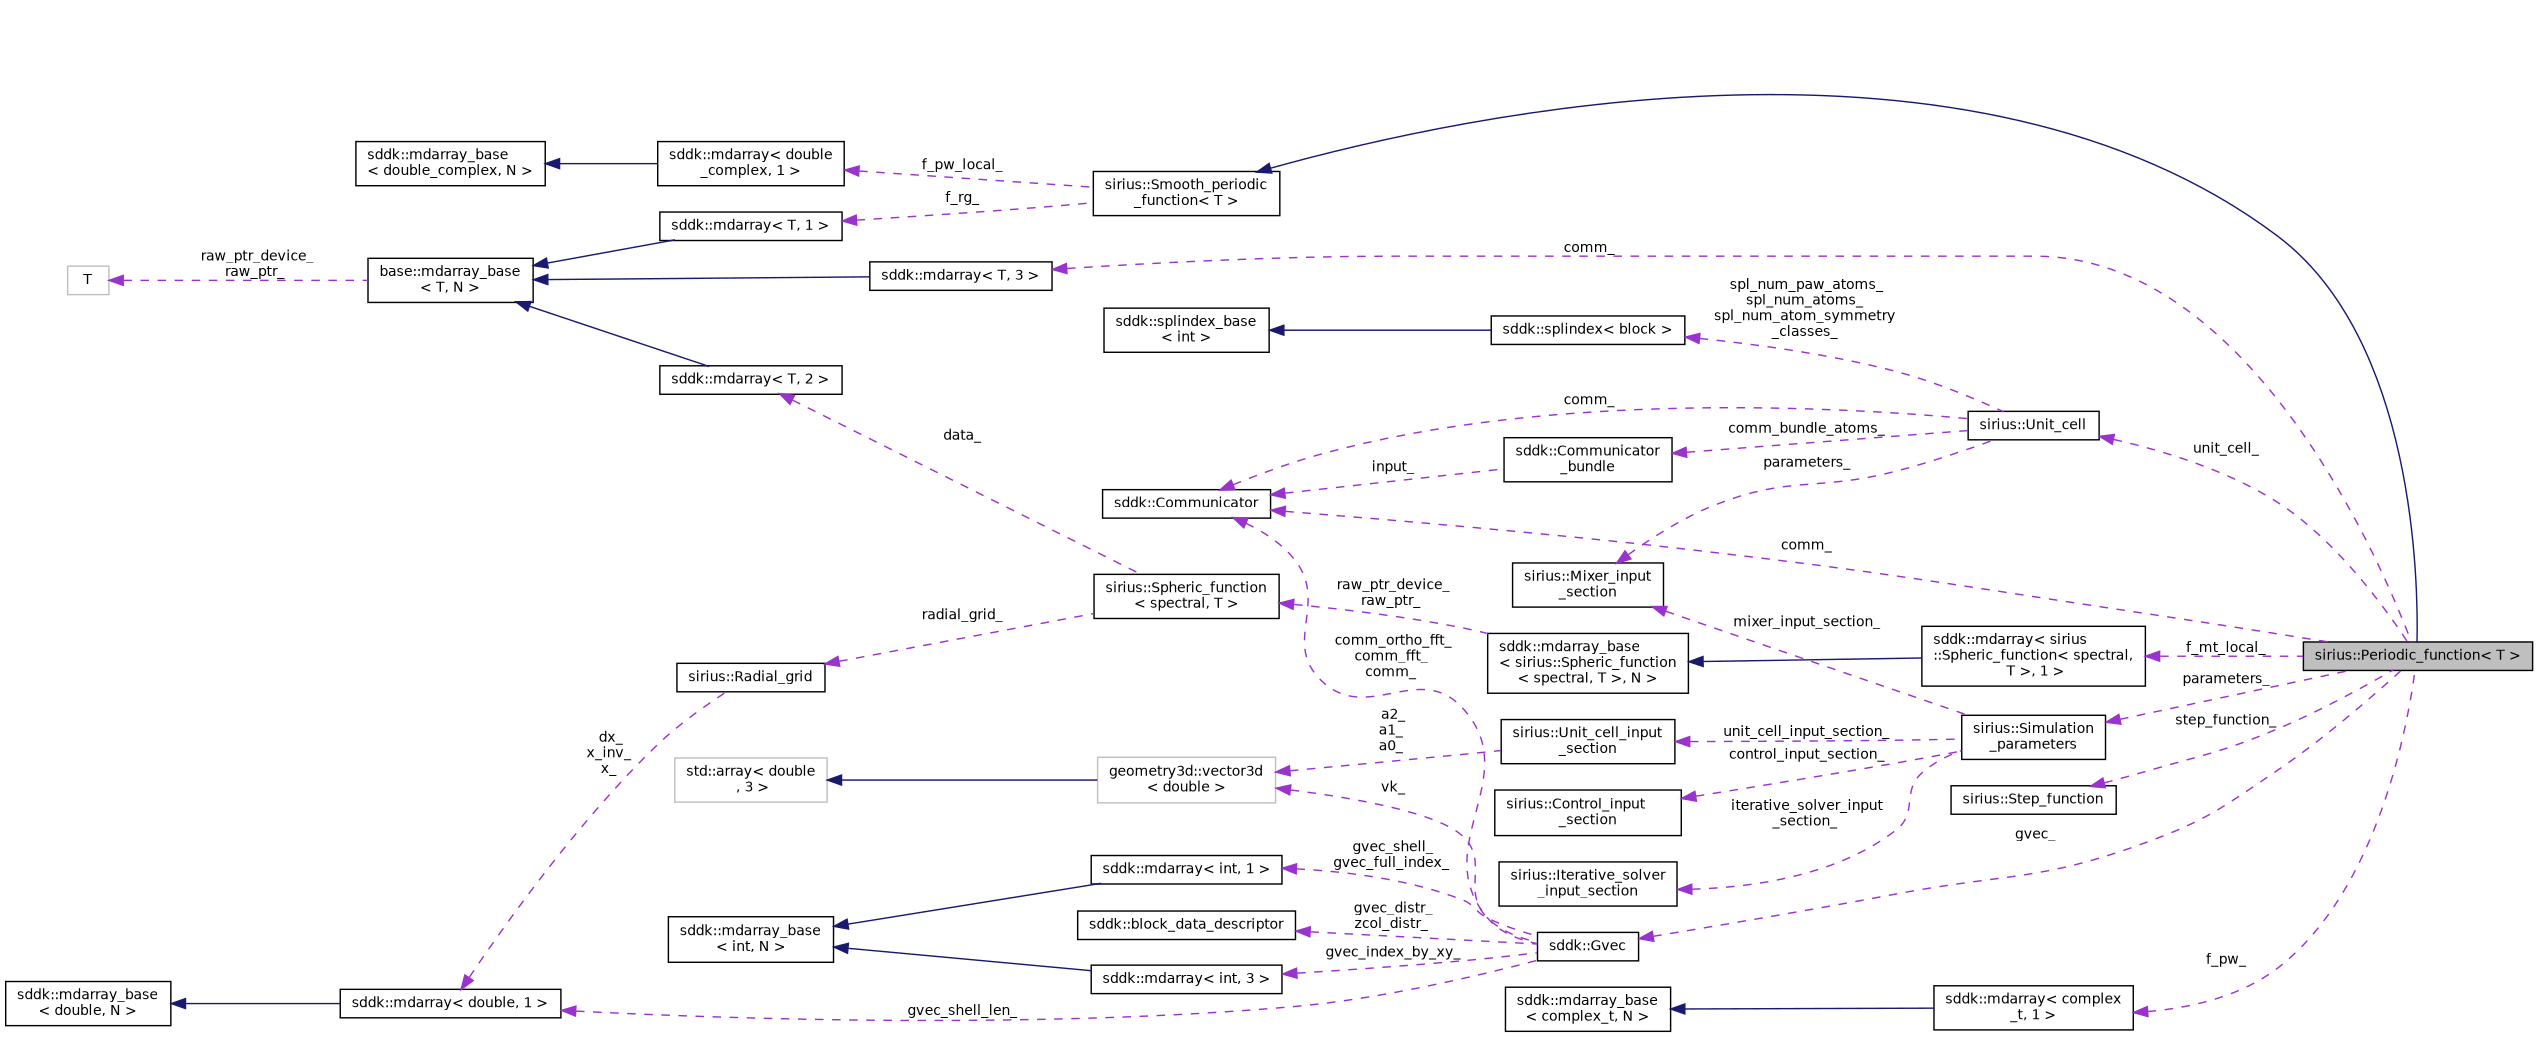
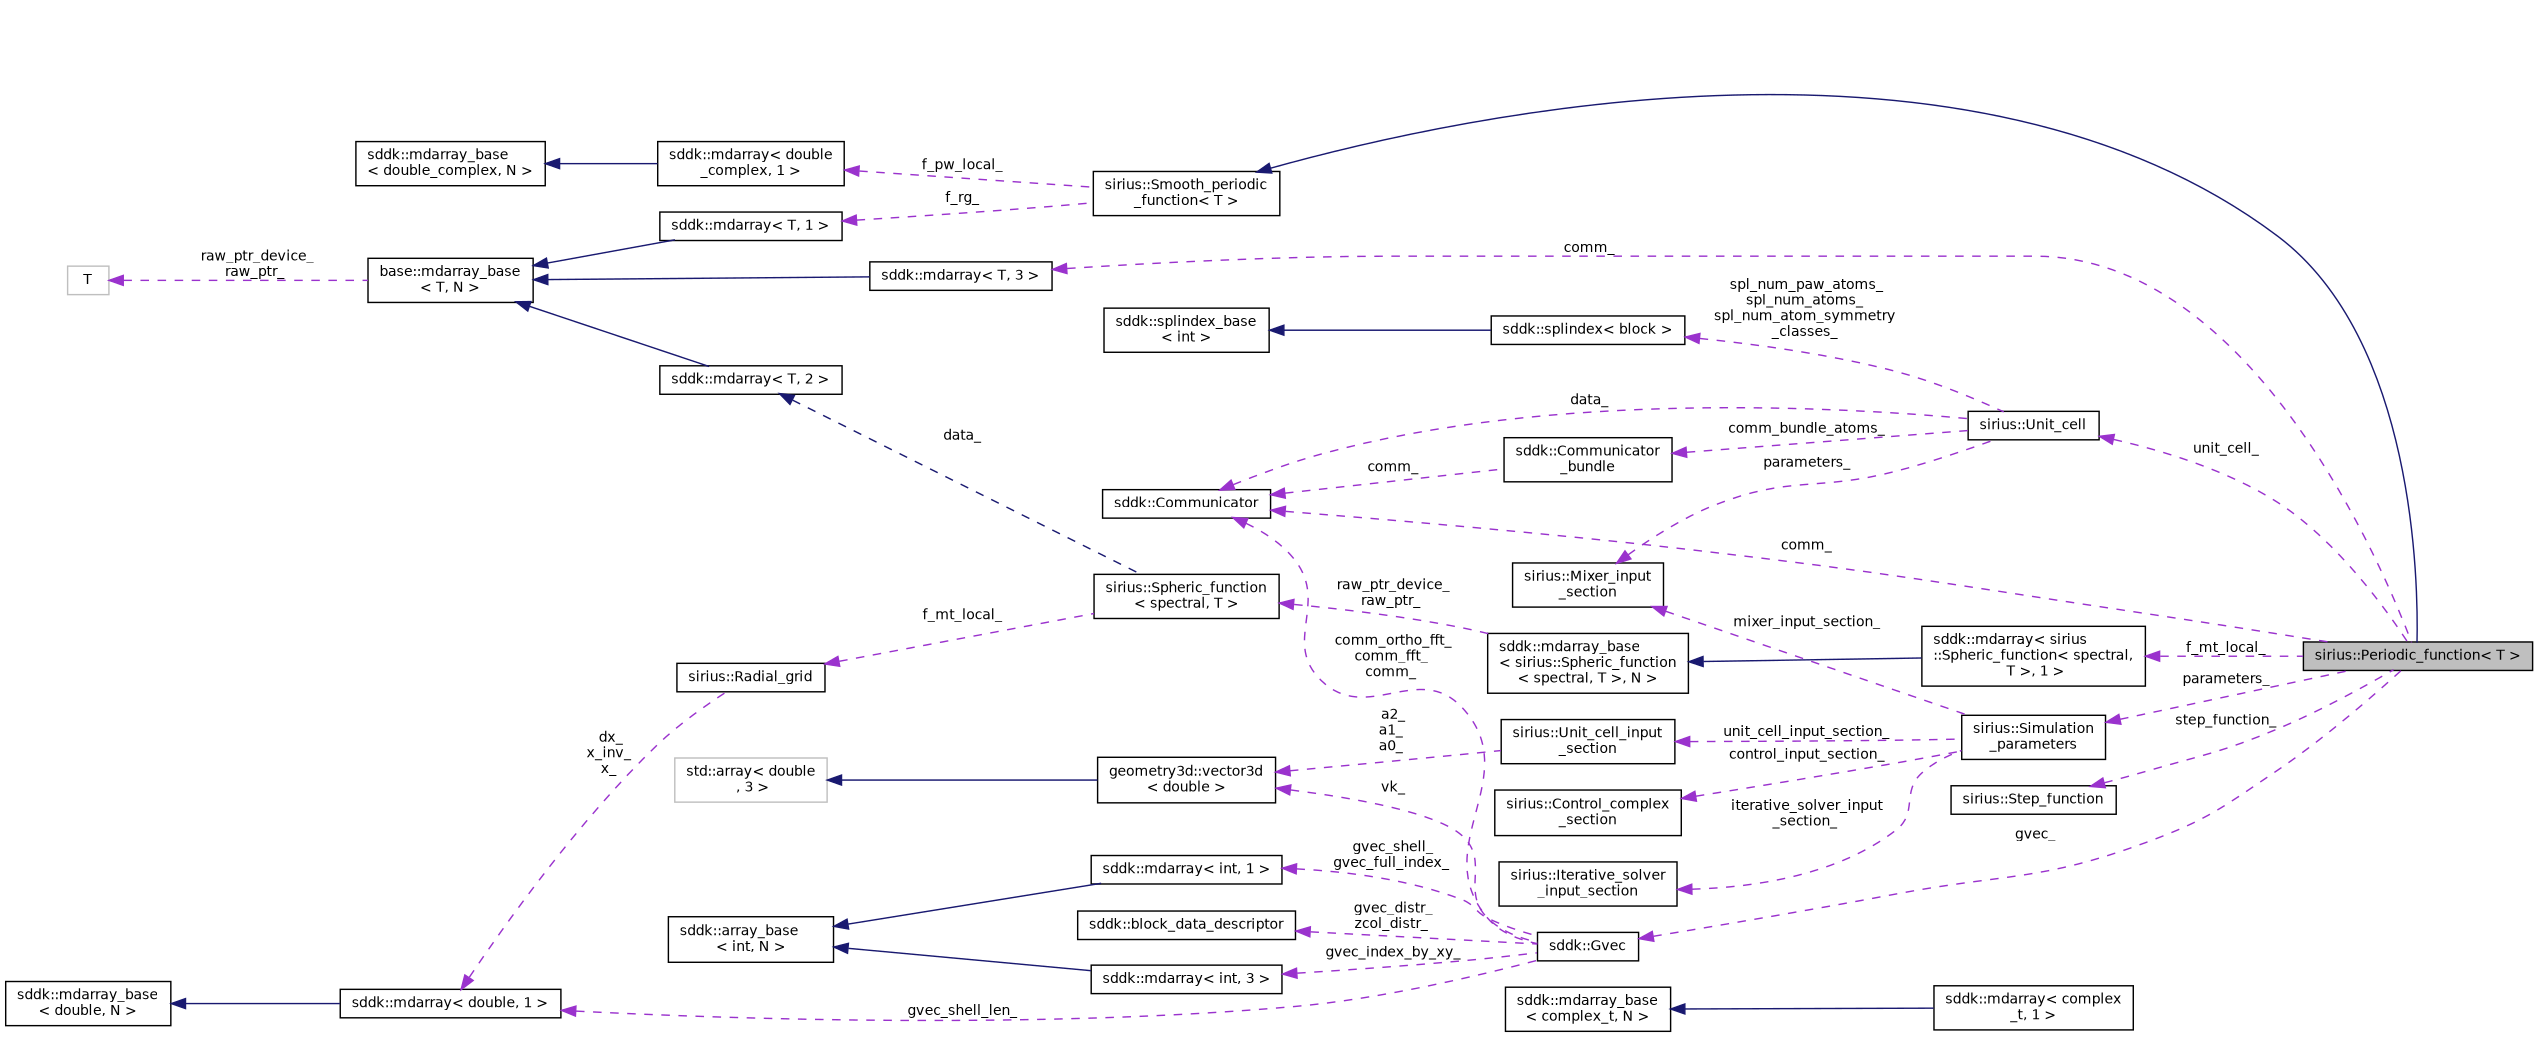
(1588, 401) -> (1588, 401)
(1392, 468) -> (1392, 468)
(967, 487) -> (967, 487)
(961, 616) -> (961, 616)
(1187, 780) -> (1187, 780)
(1588, 813) -> (1588, 813)
(2342, 894) -> none
(751, 940) -> (751, 940)
